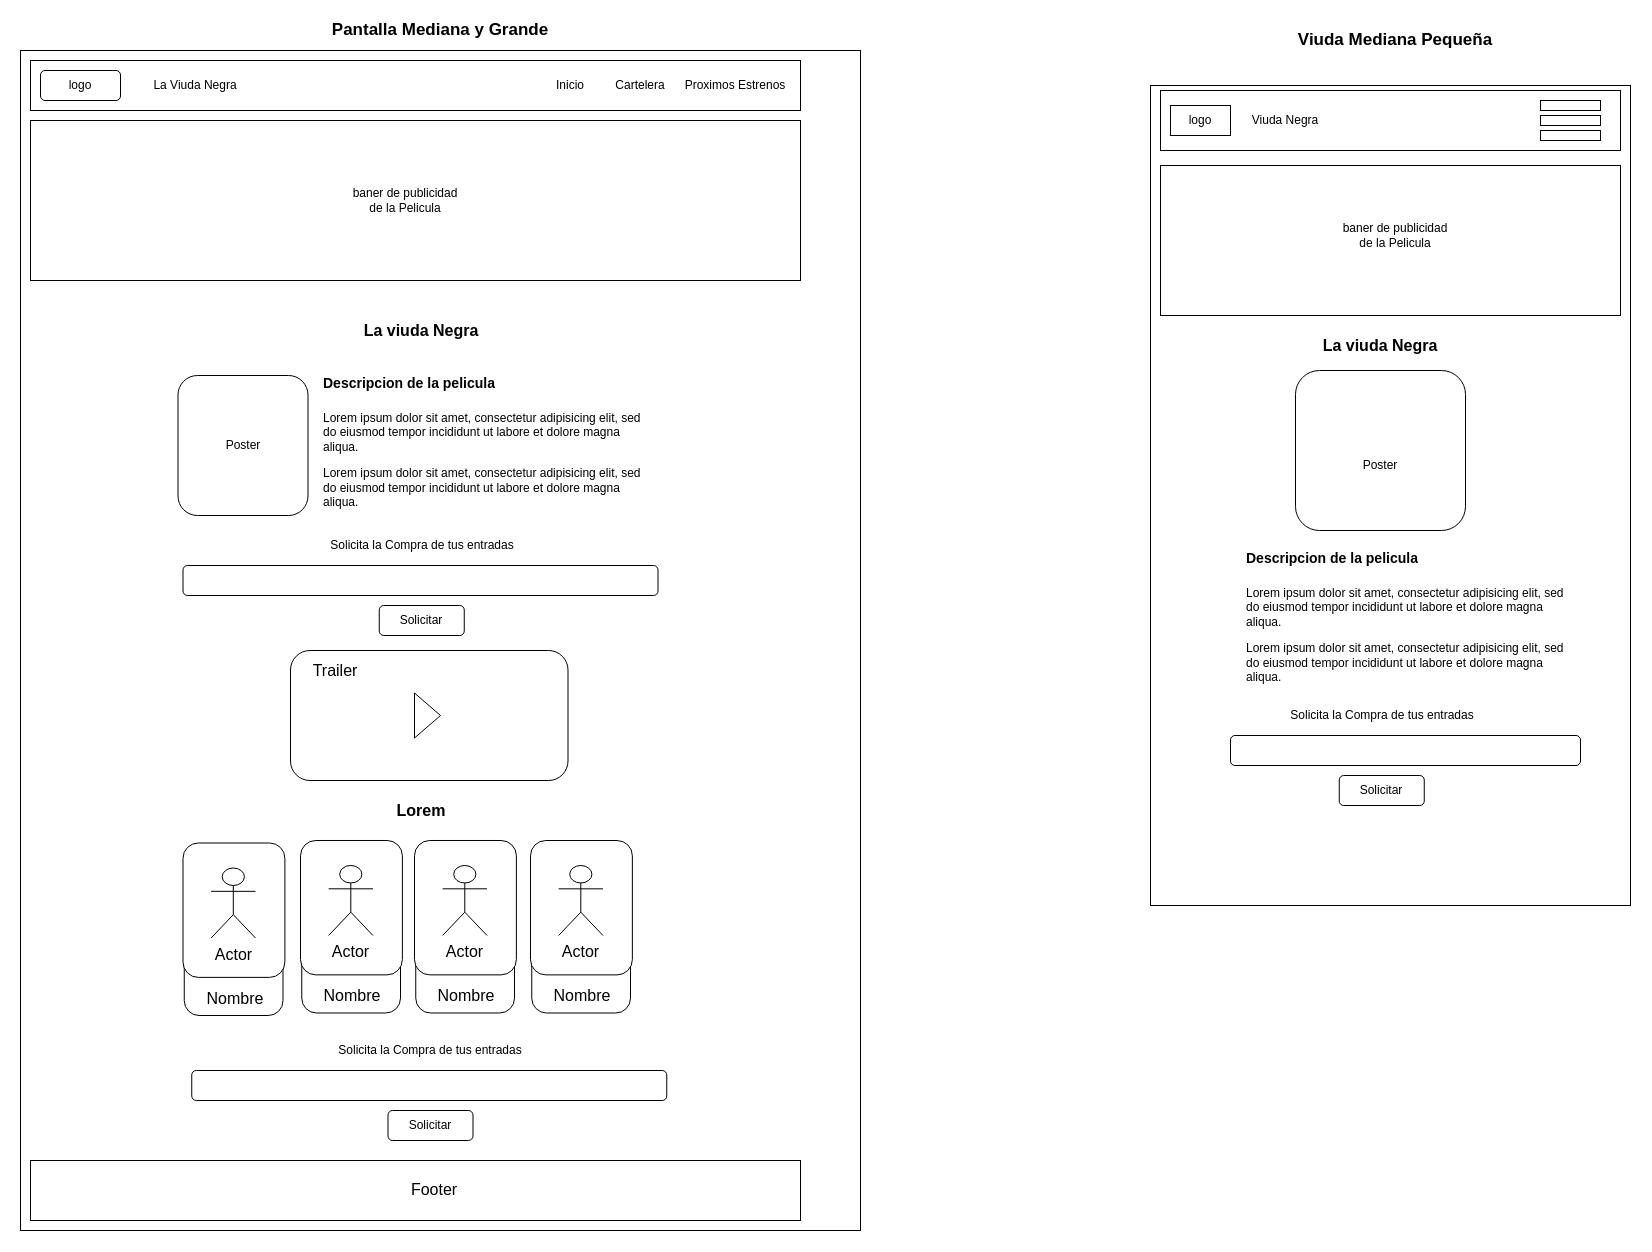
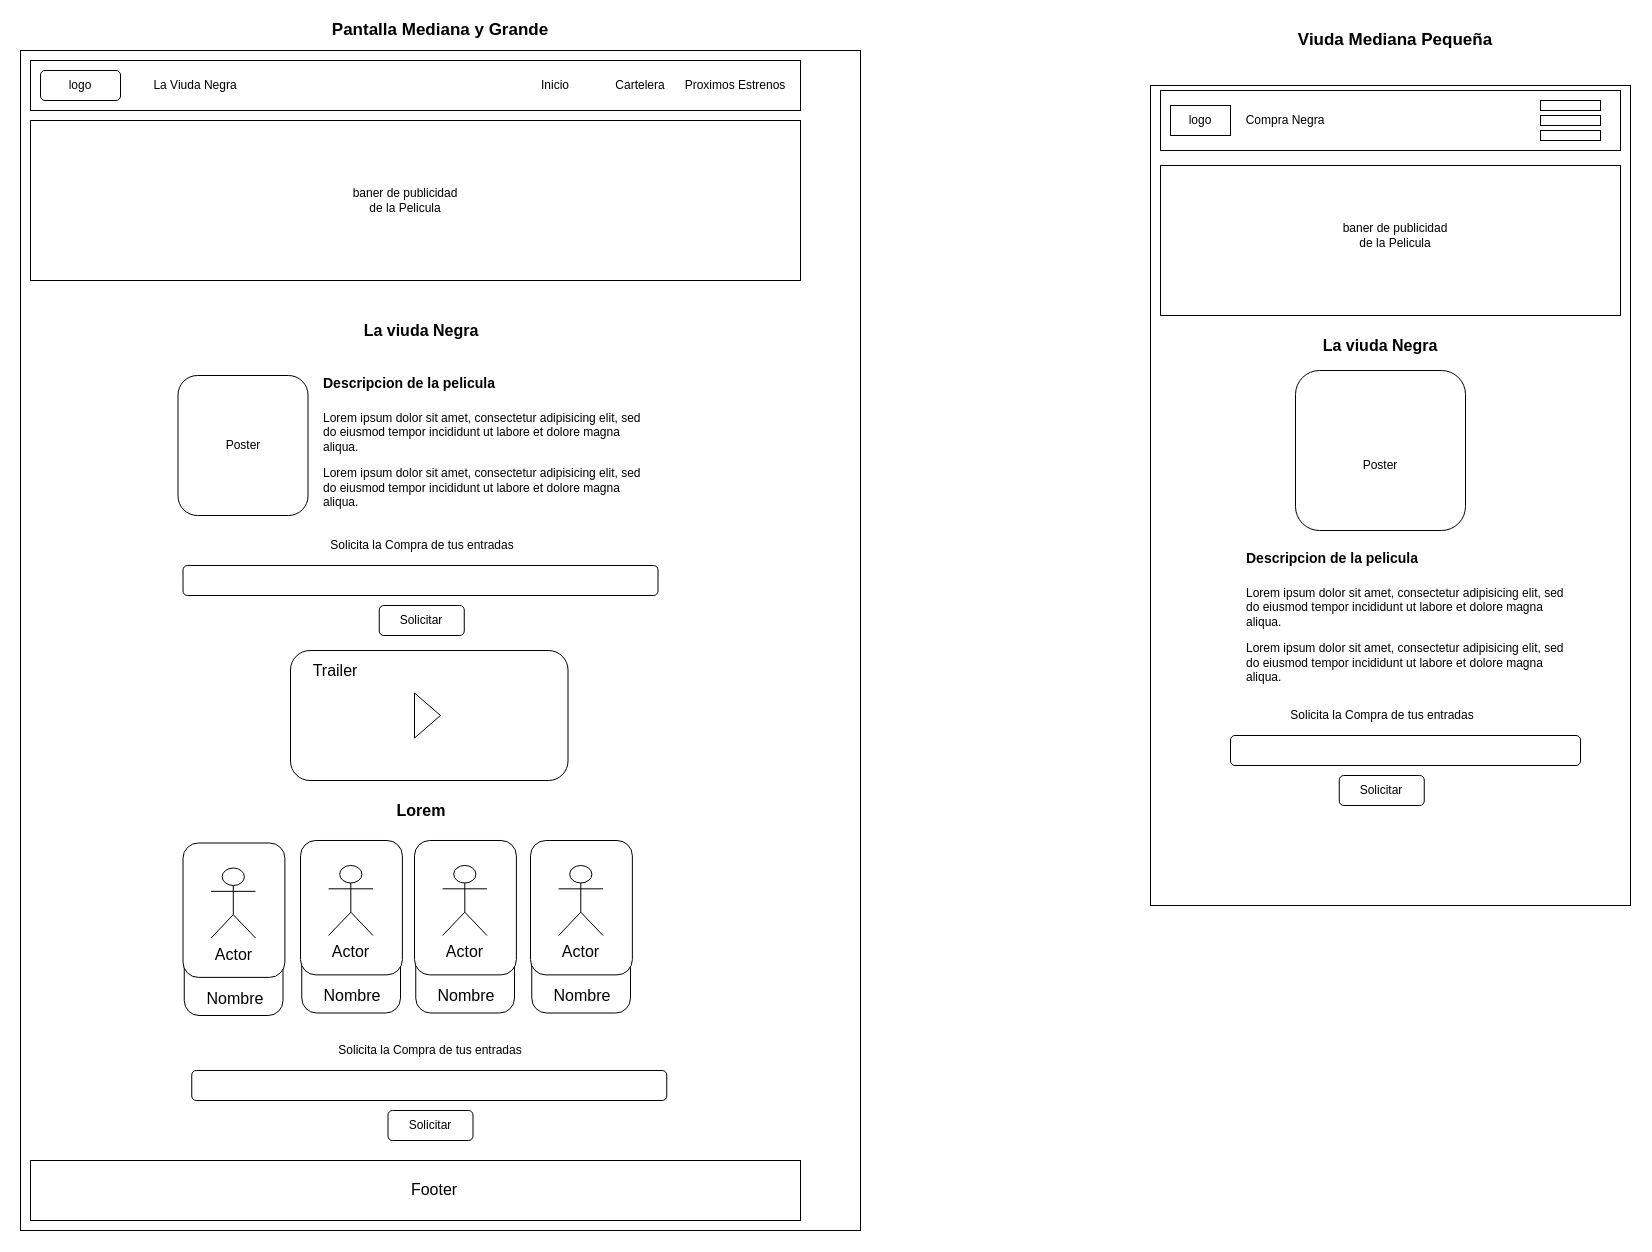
(571, 86) -> (556, 86)
(1286, 121) -> (1286, 121)
